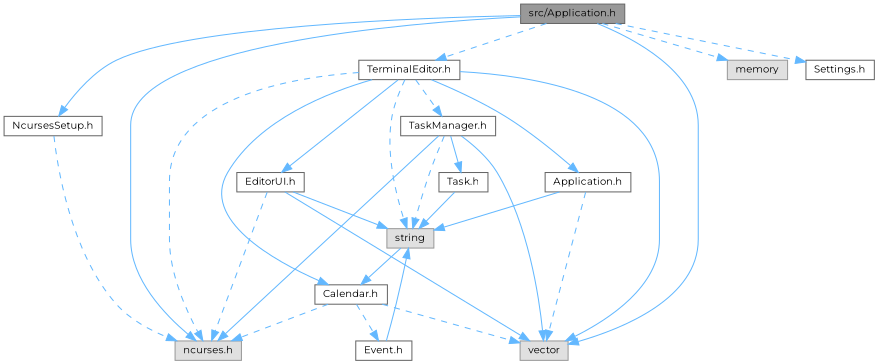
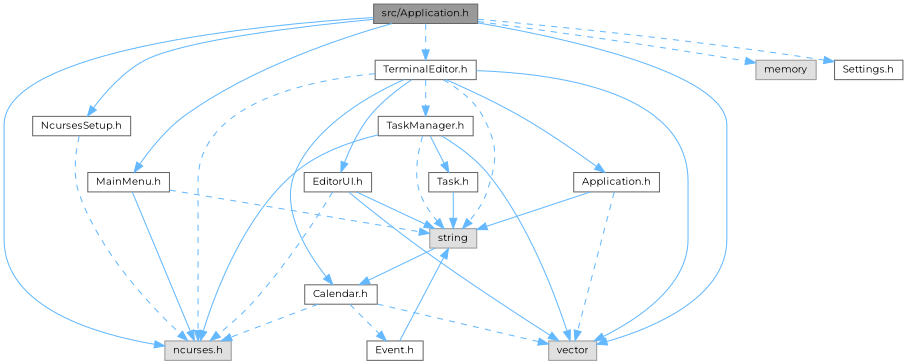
none -> (129, 182)
